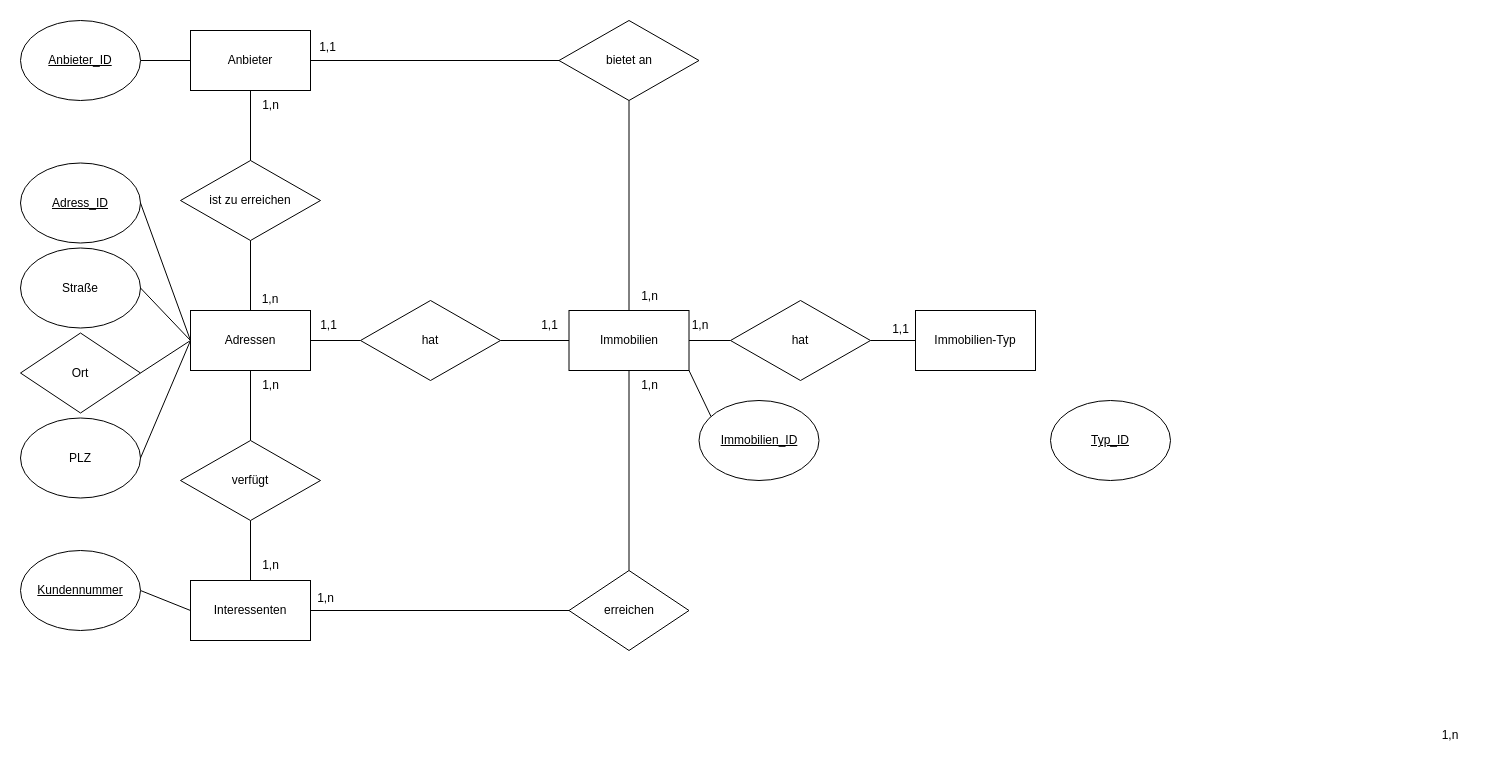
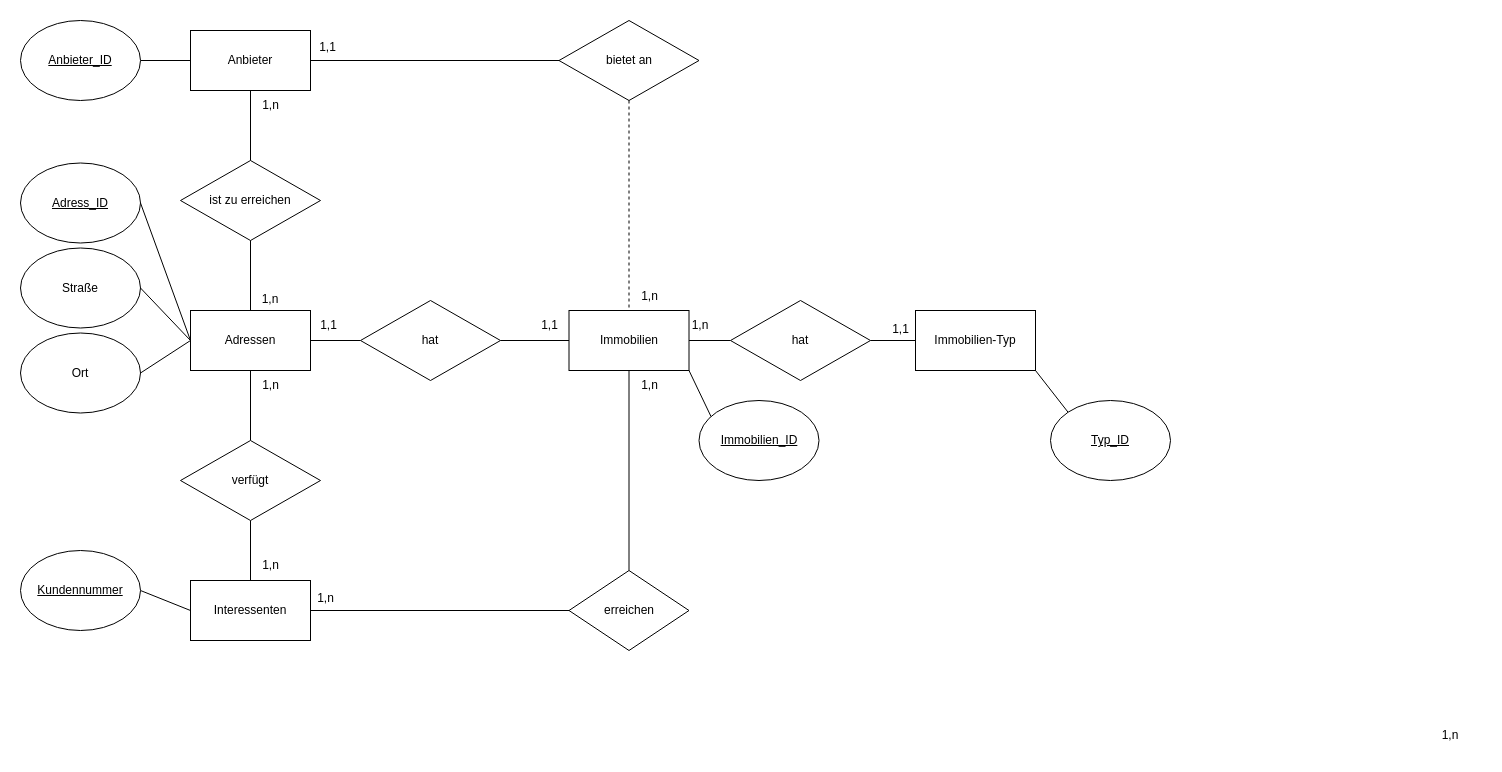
(629, 206) -> (629, 206)
(81, 373) -> (81, 373)
none -> (1052, 391)
(165, 400) -> none
(81, 458) -> none
